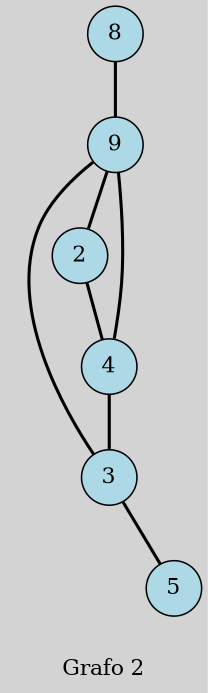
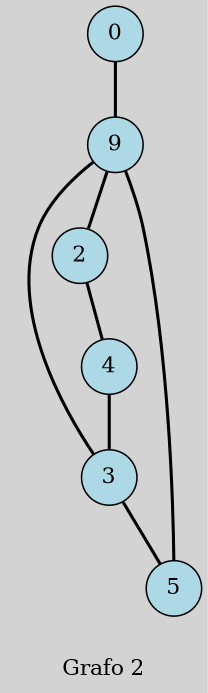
(115, 34) -> (115, 34)
(123, 256) -> (163, 364)
